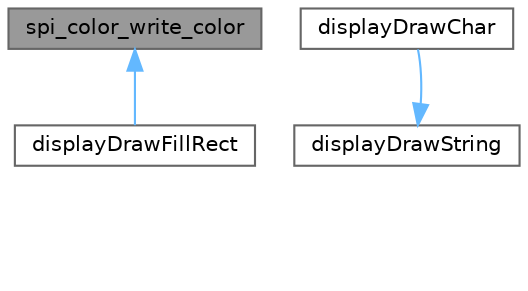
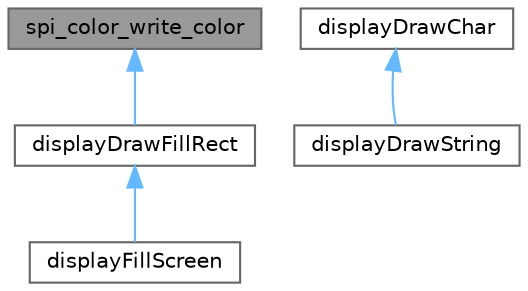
(421, 77) -> (393, 98)
none -> (135, 262)
